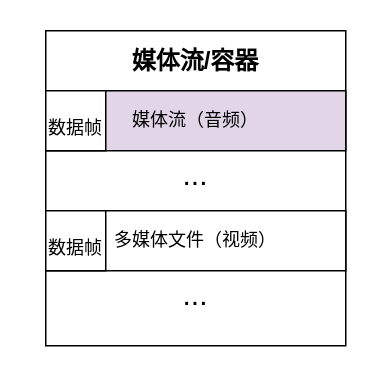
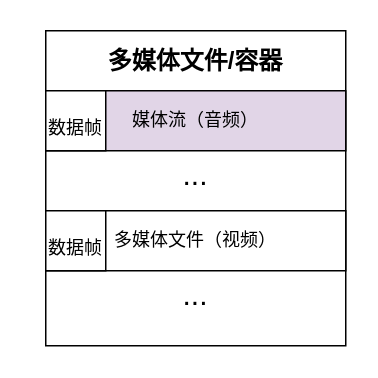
(196, 61) -> (196, 61)
